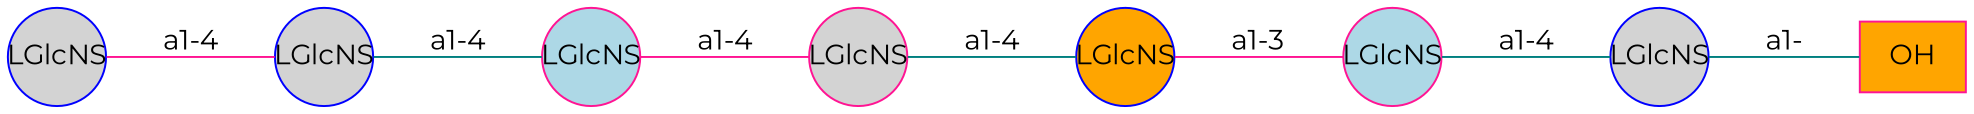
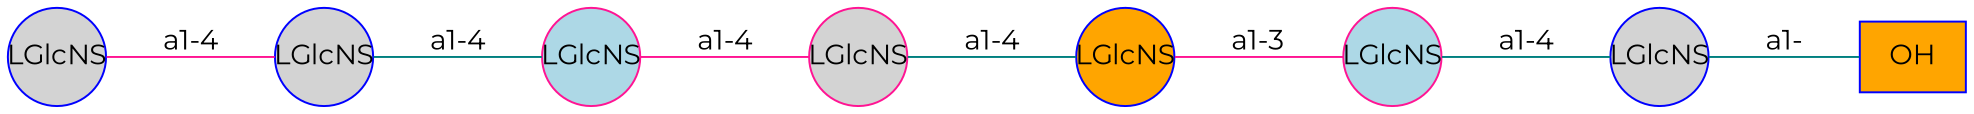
(1913, 57) -> (1913, 57)
